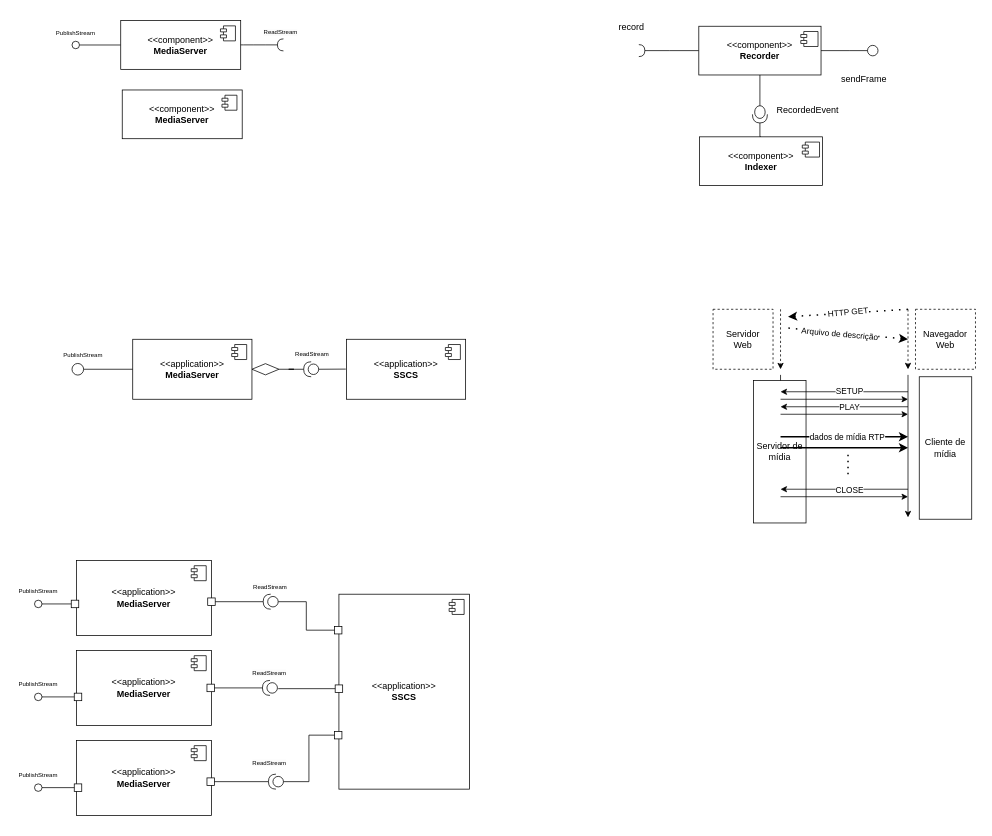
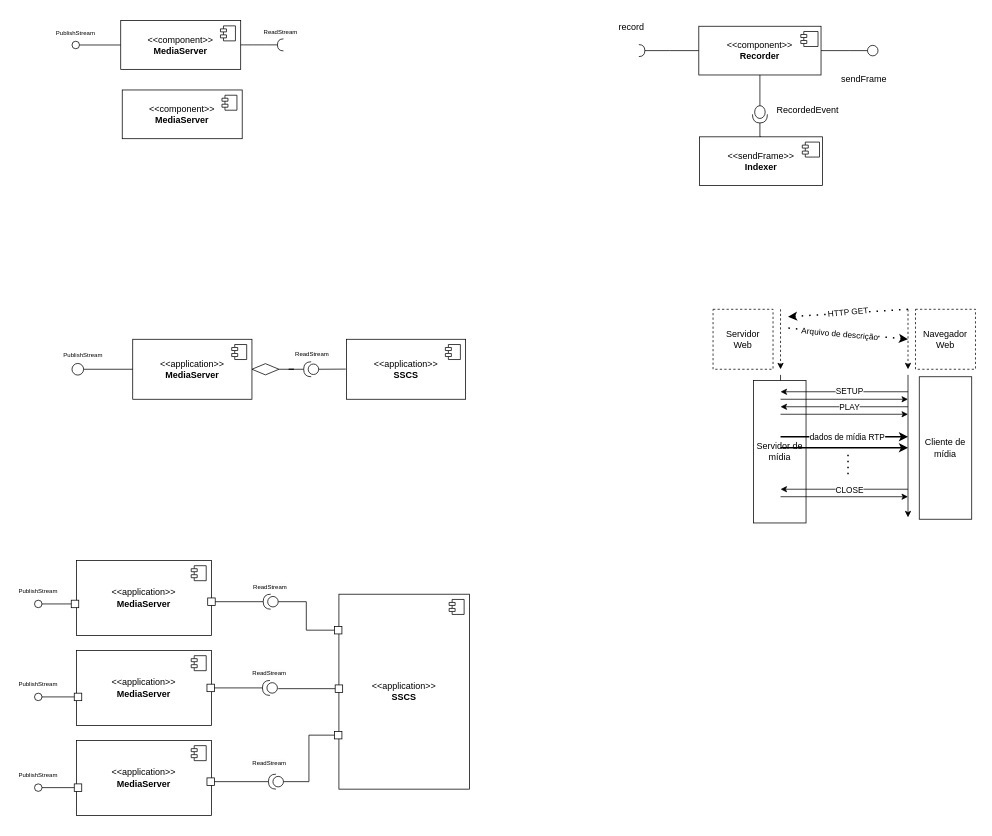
(761, 162) -> (761, 162)
